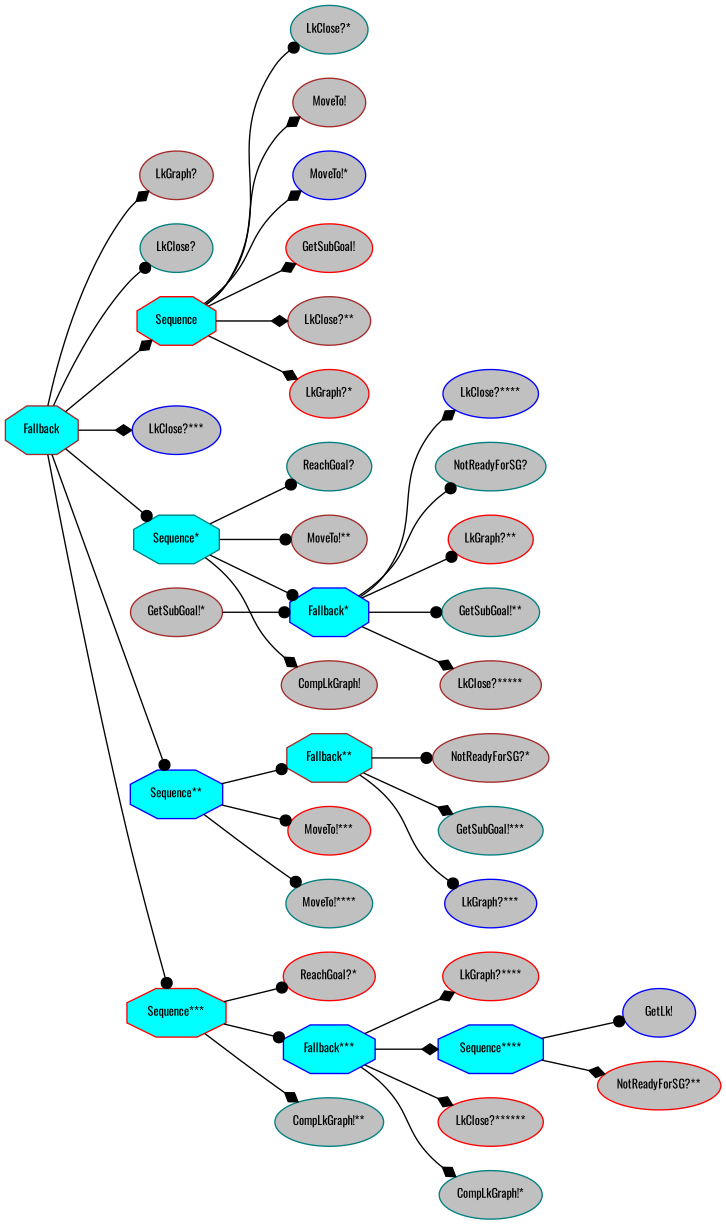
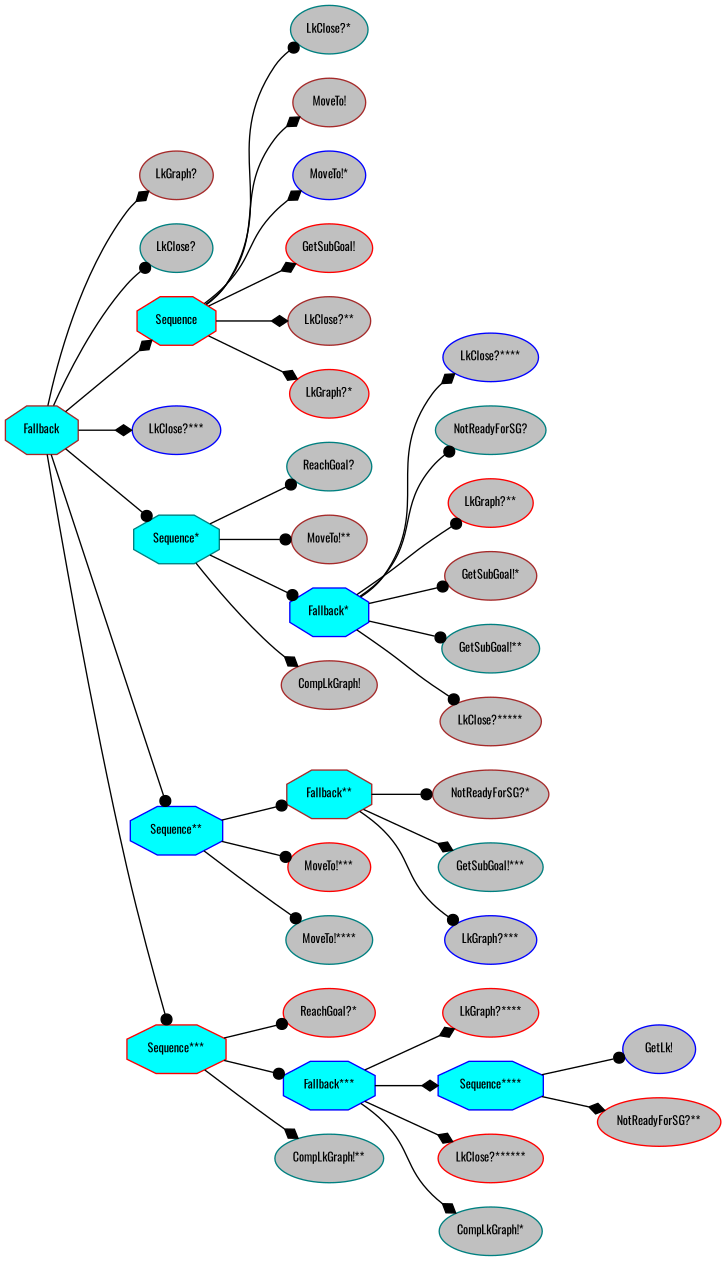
(241, 612) -> (403, 596)
(400, 644) -> (403, 663)
